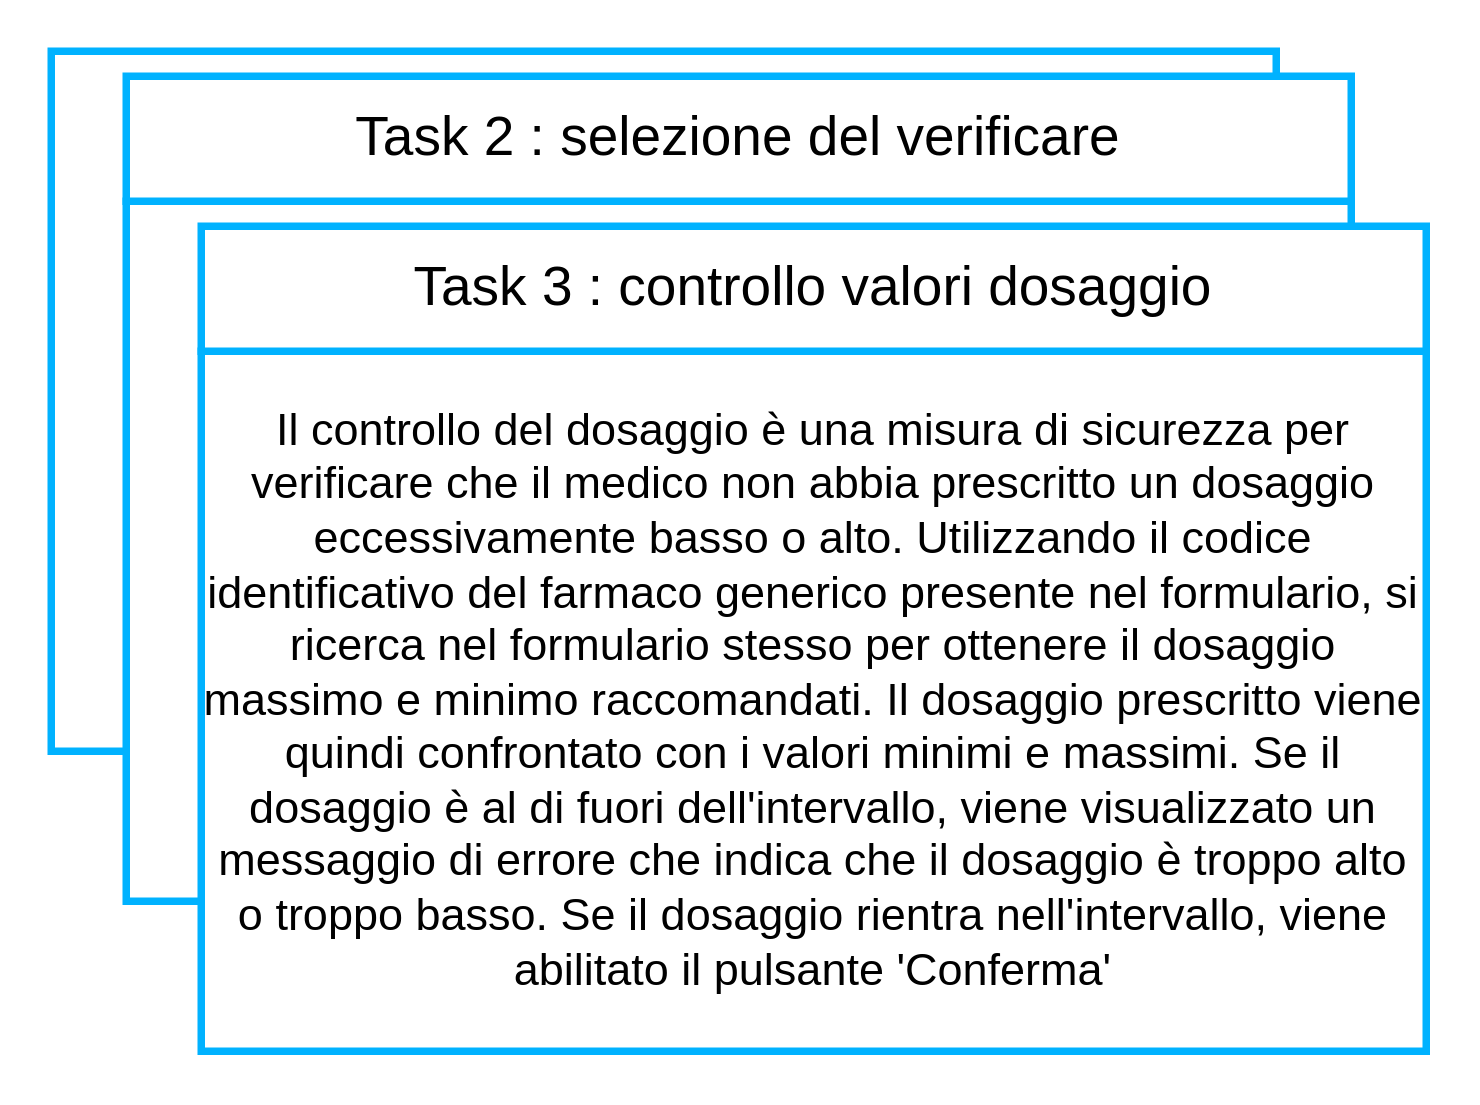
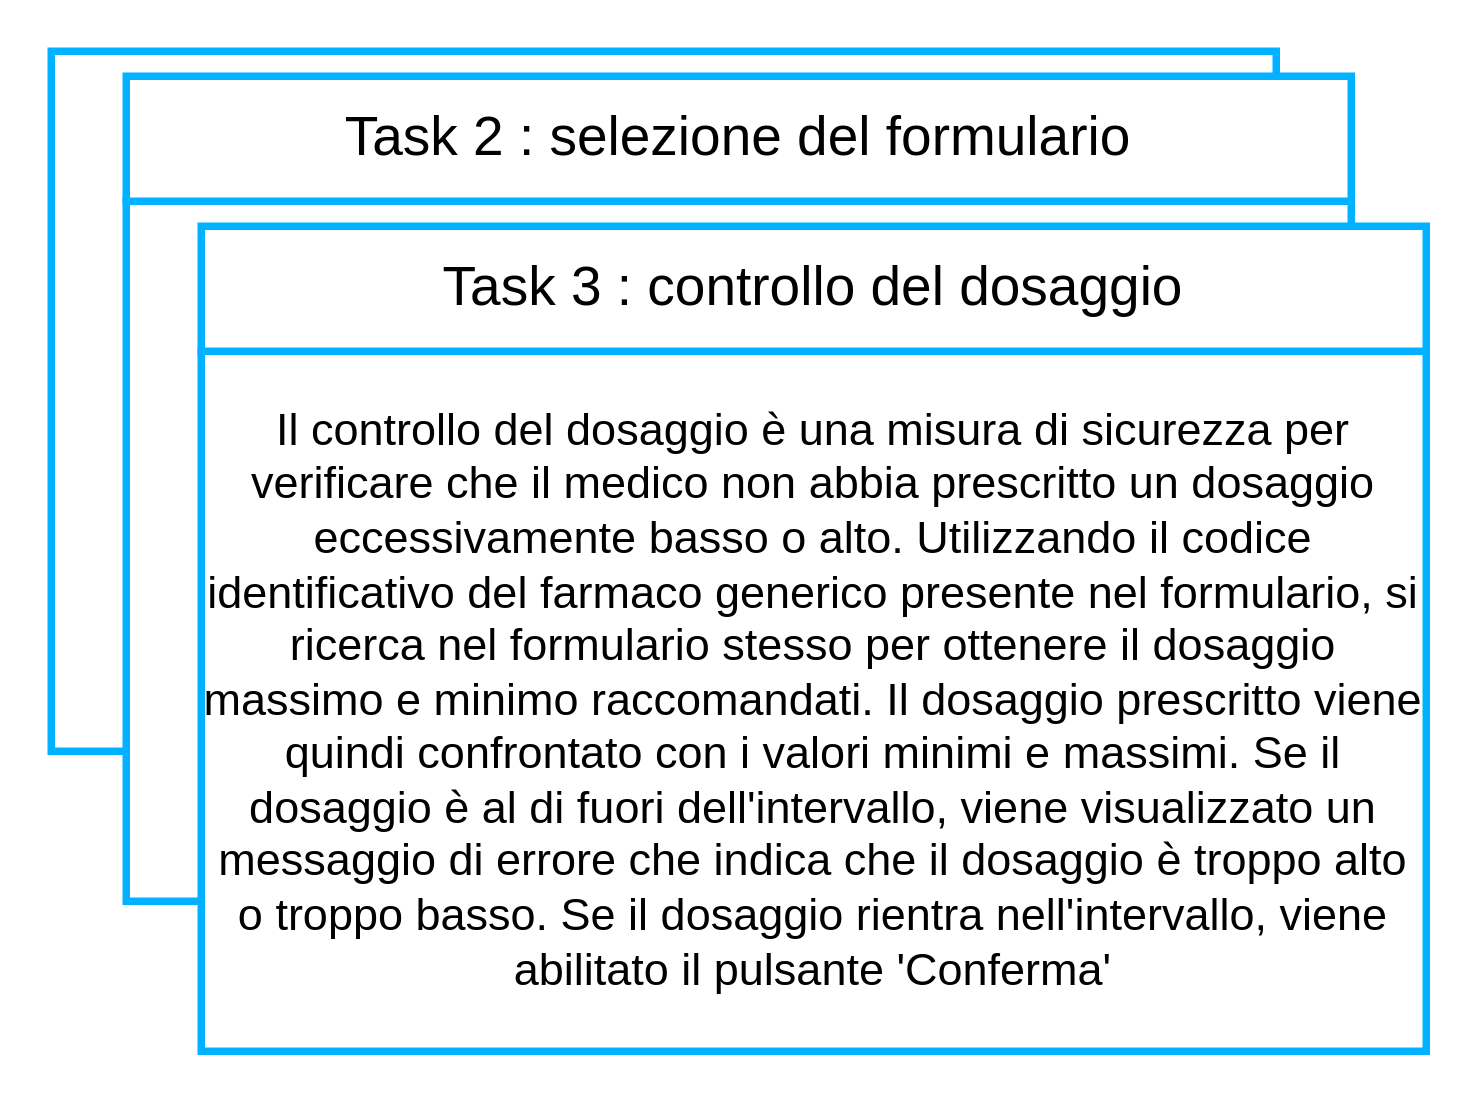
(739, 139) -> (739, 139)
(814, 289) -> (814, 289)
